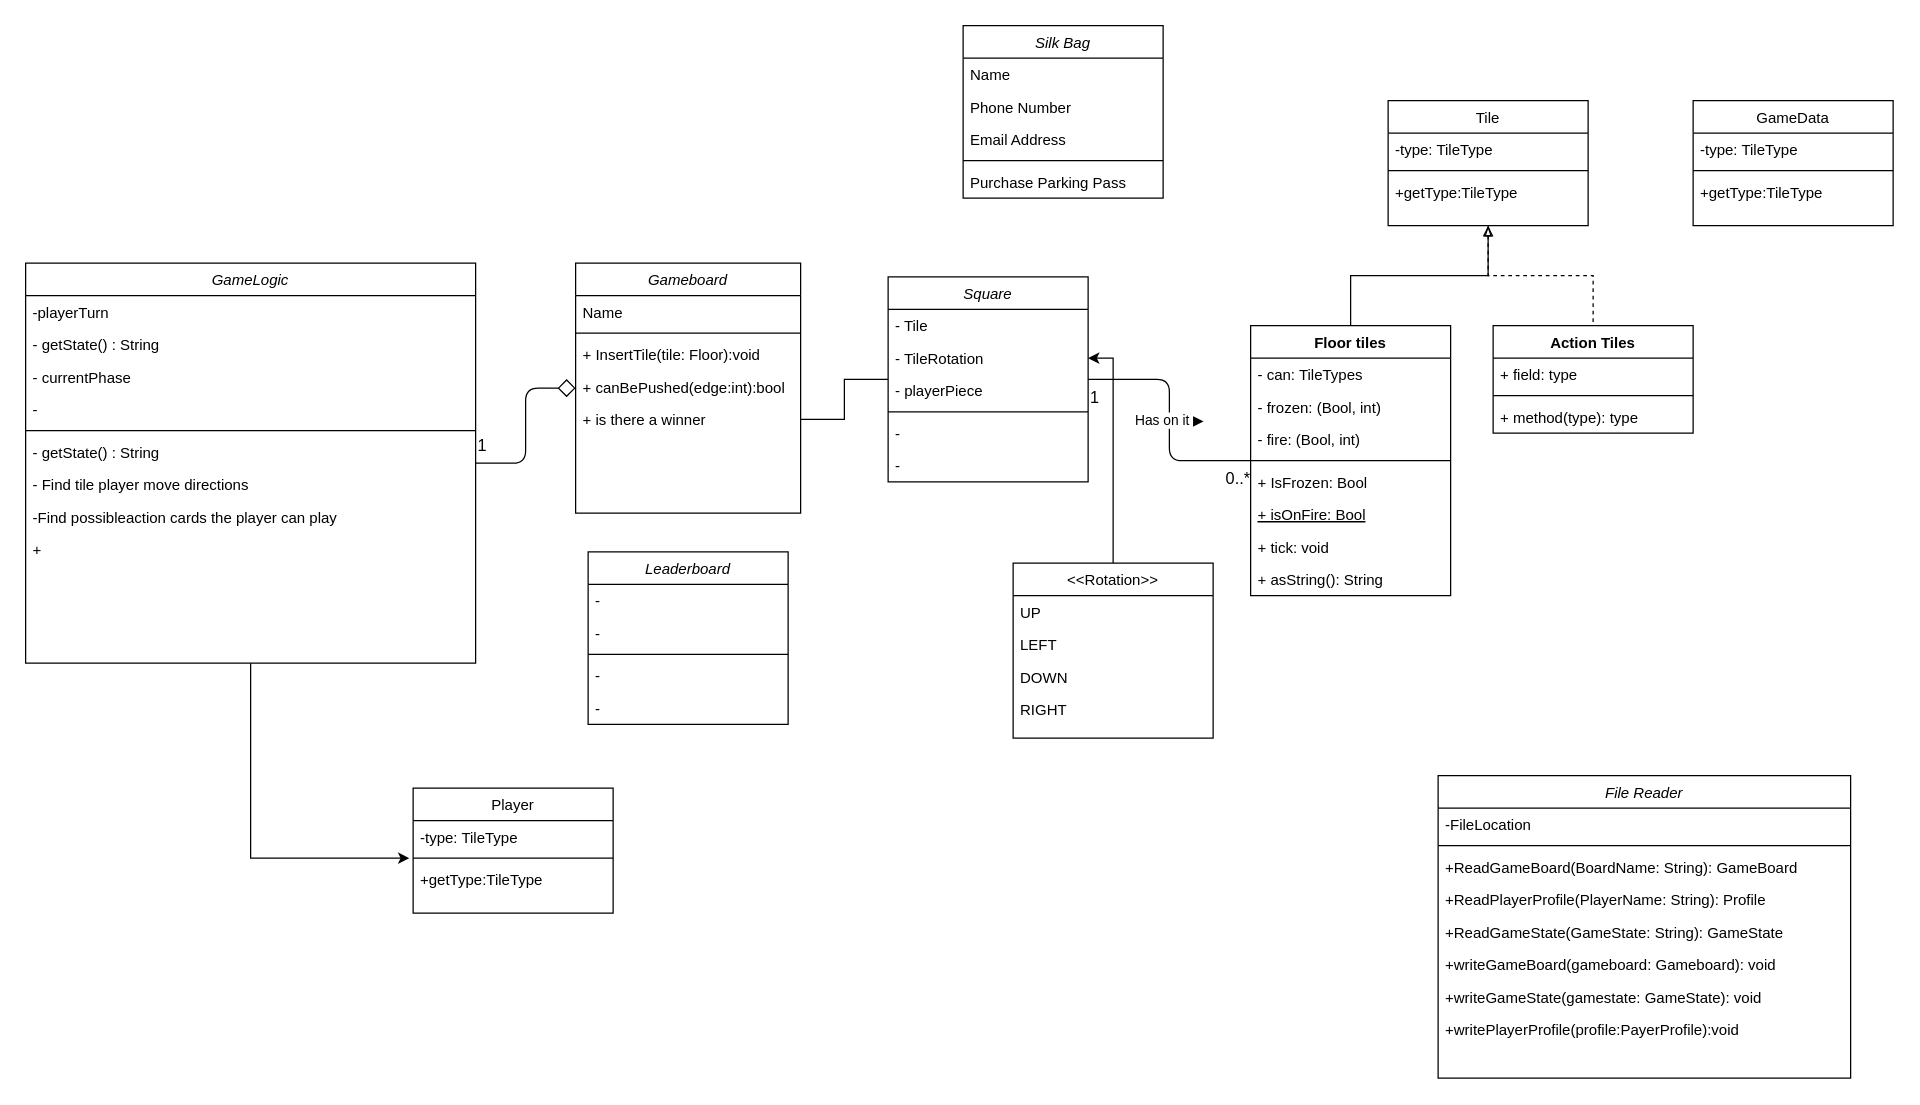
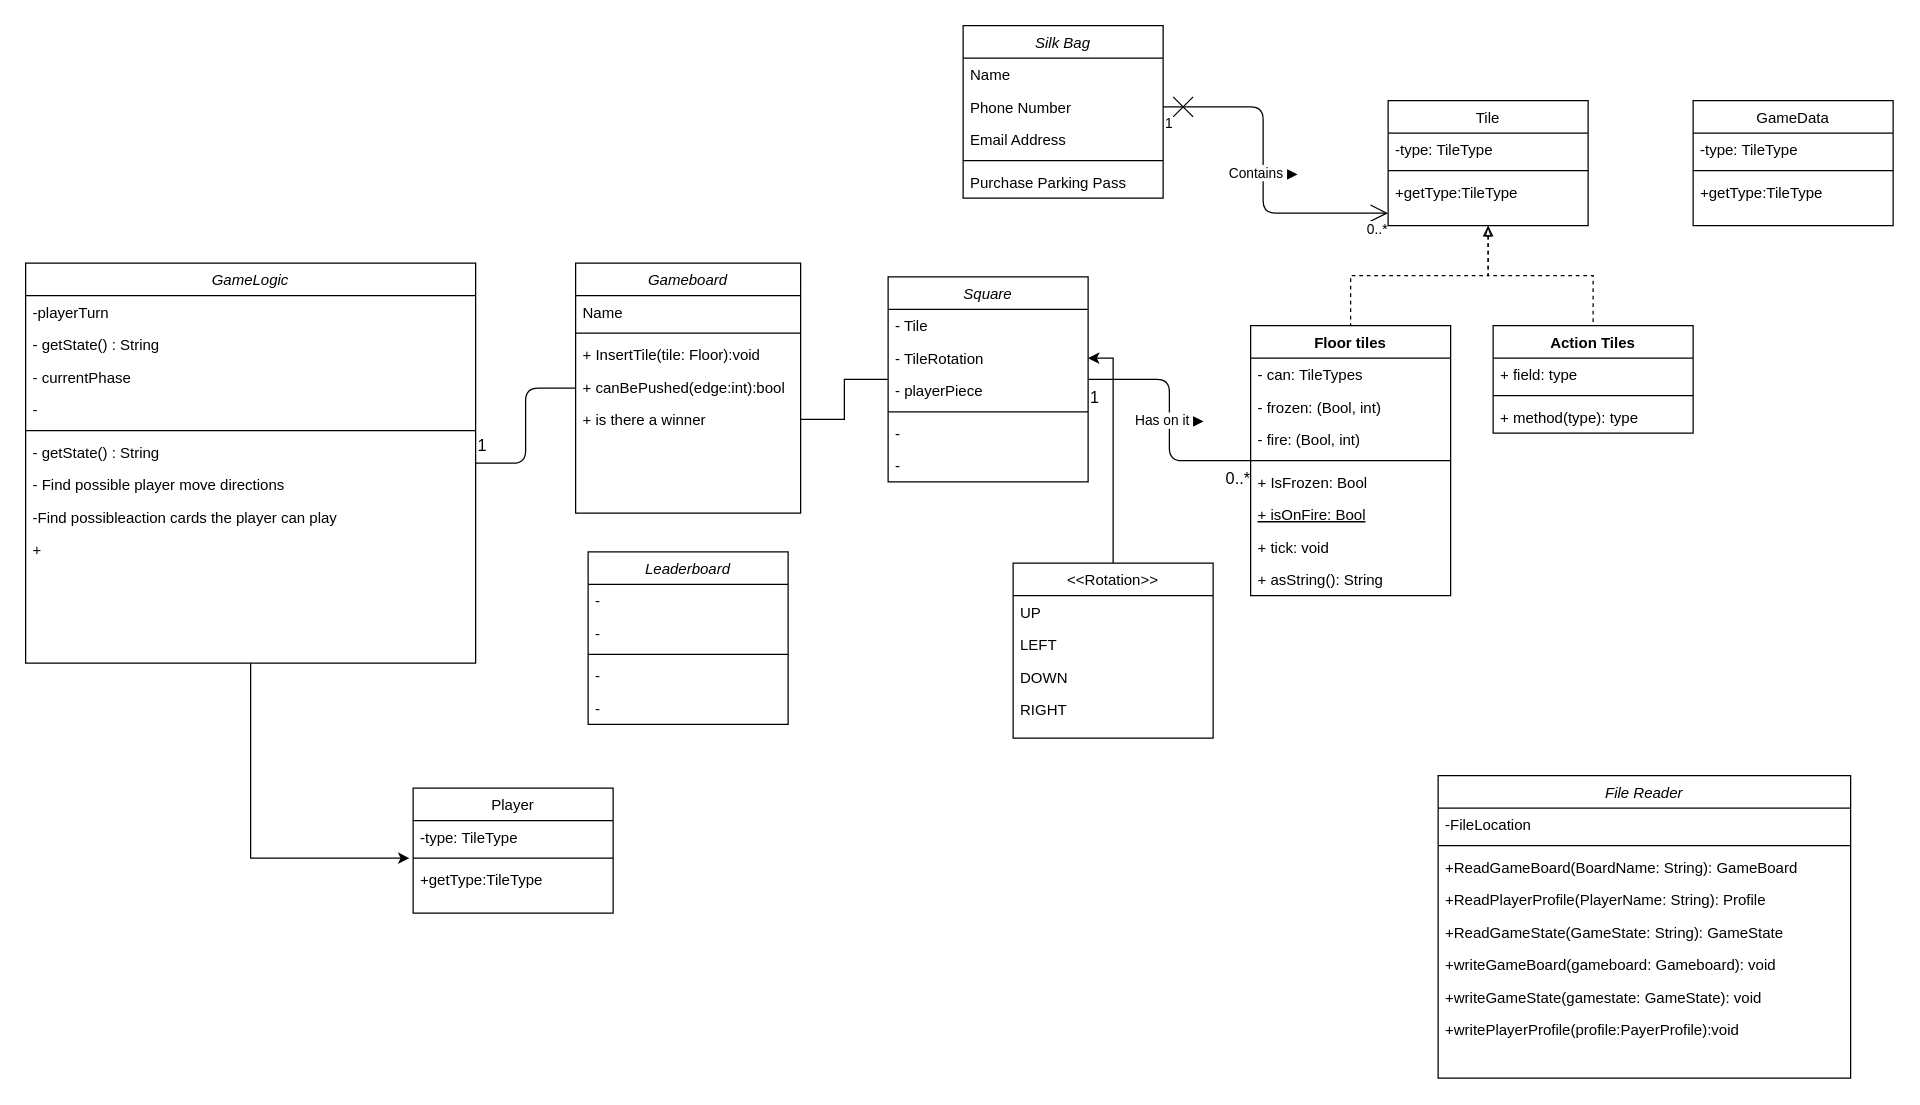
none -> (1263, 172)
(1395, 276) -> (1395, 276)
(557, 388) -> (564, 388)
(154, 485) -> (171, 485)
